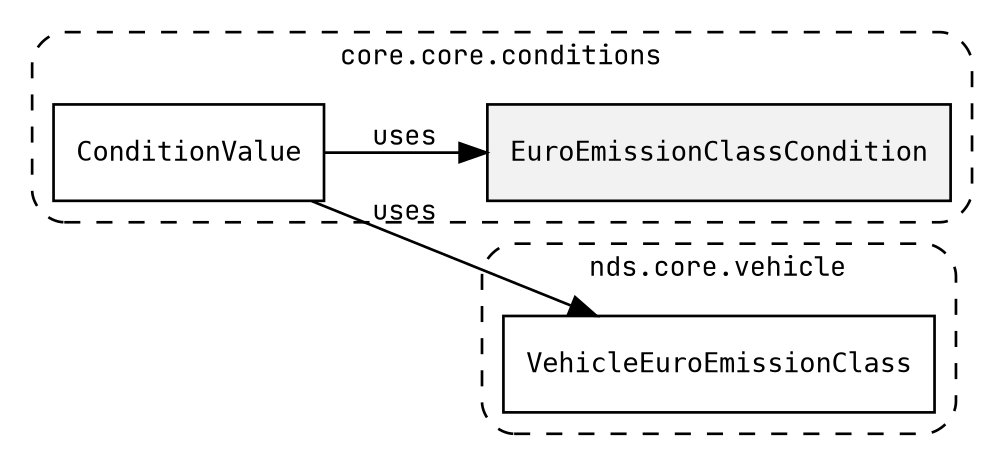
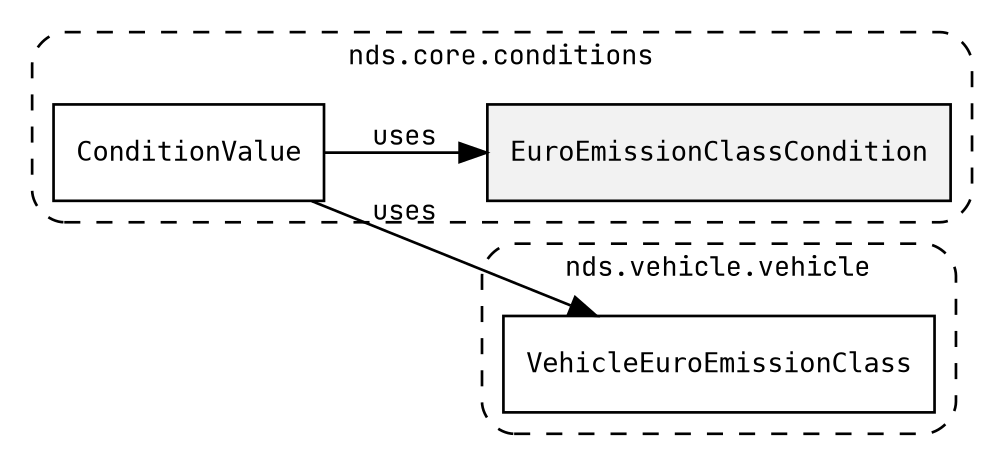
(502, 58) -> (502, 58)
(719, 269) -> (719, 269)
